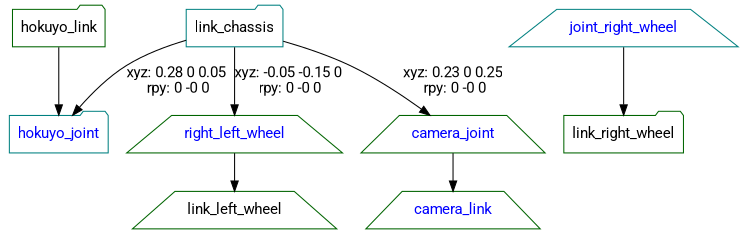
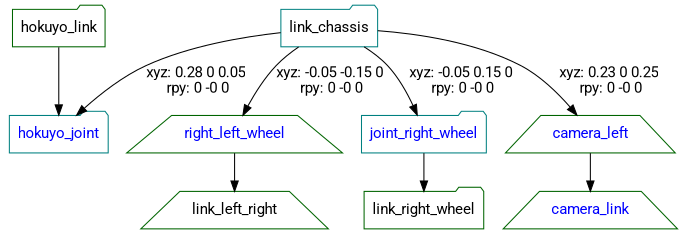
(624, 28) -> (424, 134)
none -> (393, 72)
(453, 134) -> (590, 134)
(235, 210) -> (235, 210)
